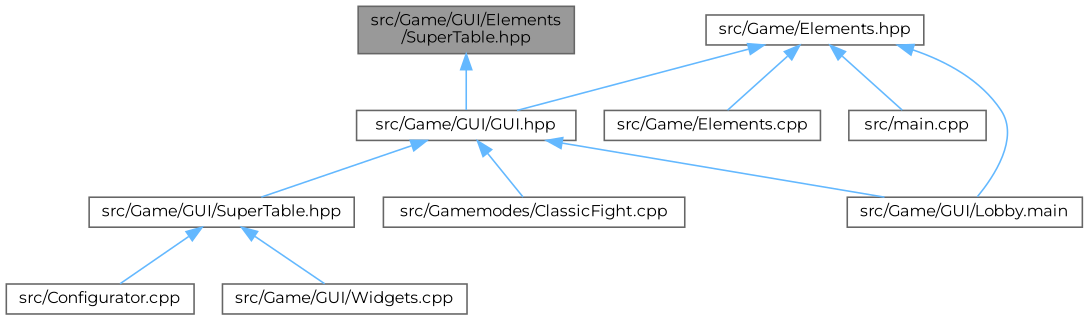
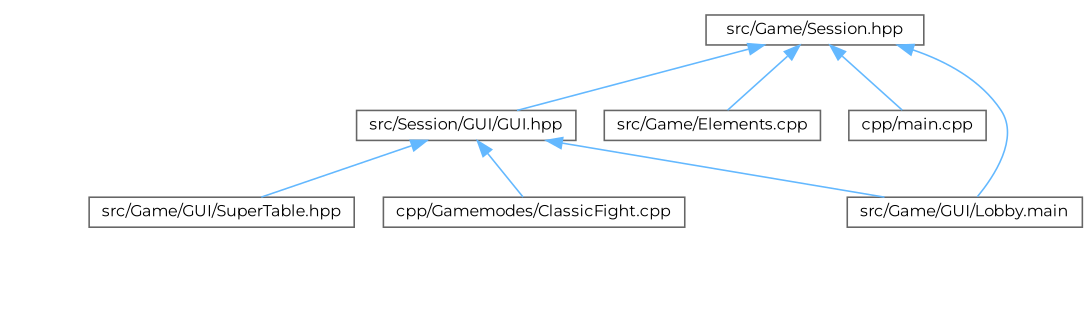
(466, 30) -> none
(815, 30) -> (815, 30)
(466, 125) -> (466, 125)
(917, 125) -> (917, 125)
(534, 212) -> (534, 212)
(100, 299) -> none
(345, 299) -> none
